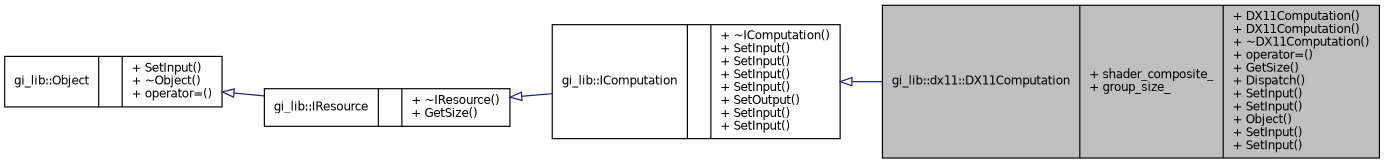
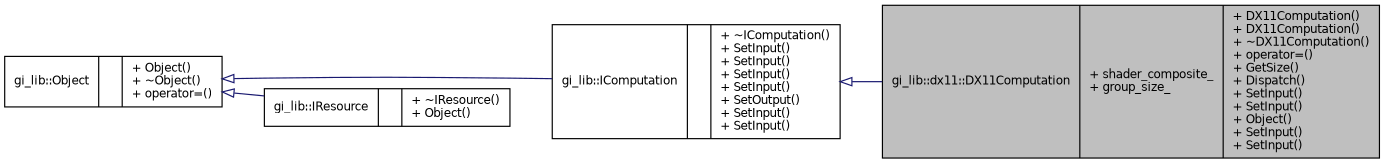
(167, 68) -> (162, 68)
(537, 95) -> (393, 77)
(445, 113) -> (441, 113)
